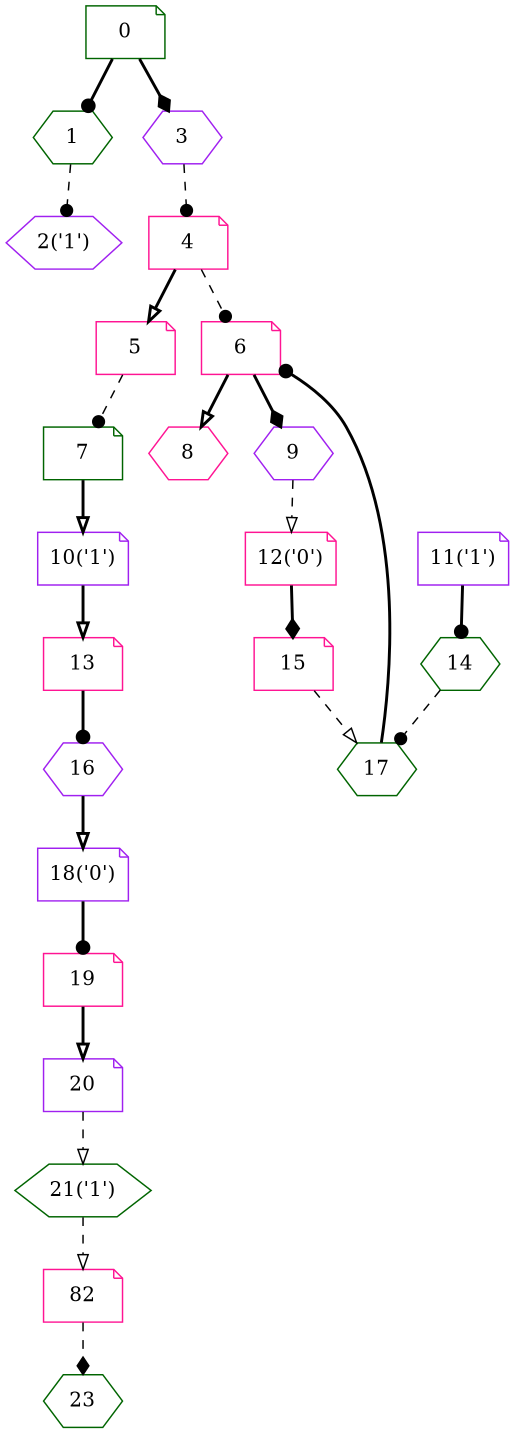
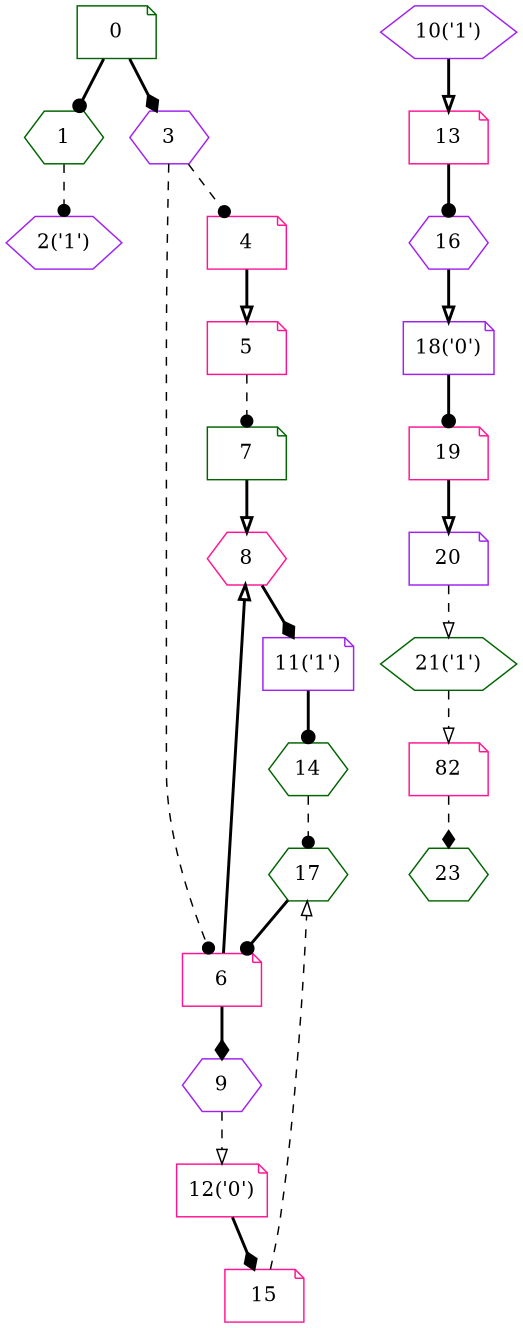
(212, 290) -> (166, 556)
(83, 499) -> (247, 499)
(83, 559) -> (449, 32)
none -> (273, 604)
